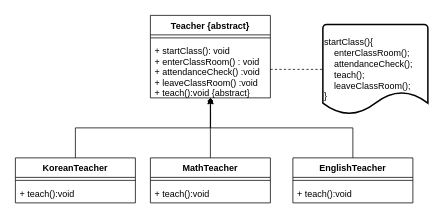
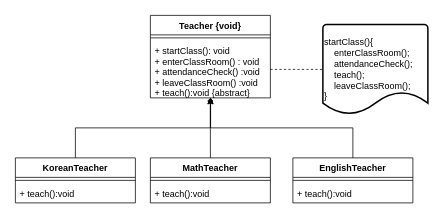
(210, 26) -> (210, 26)
